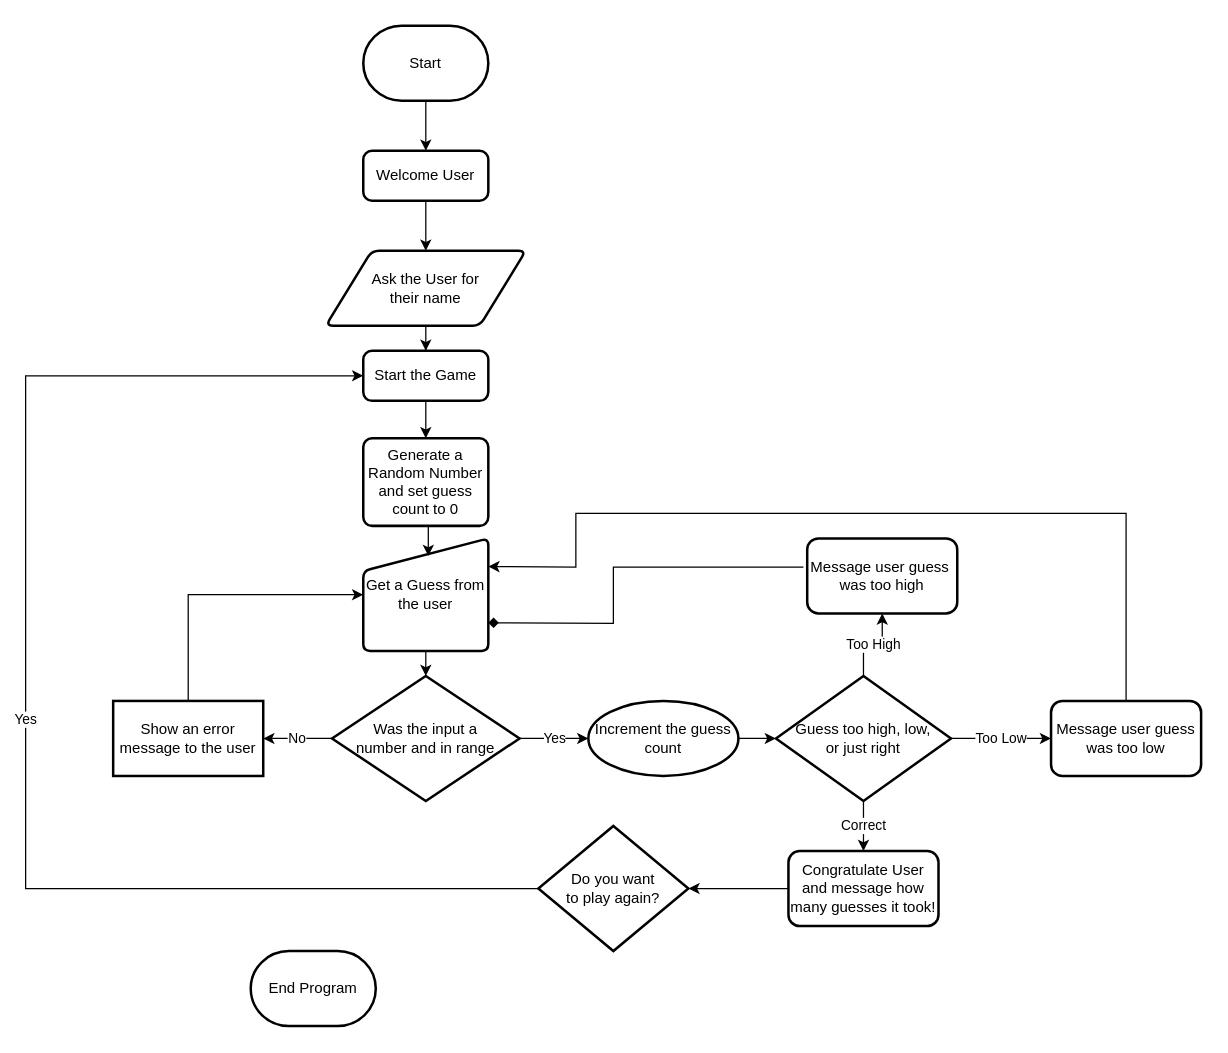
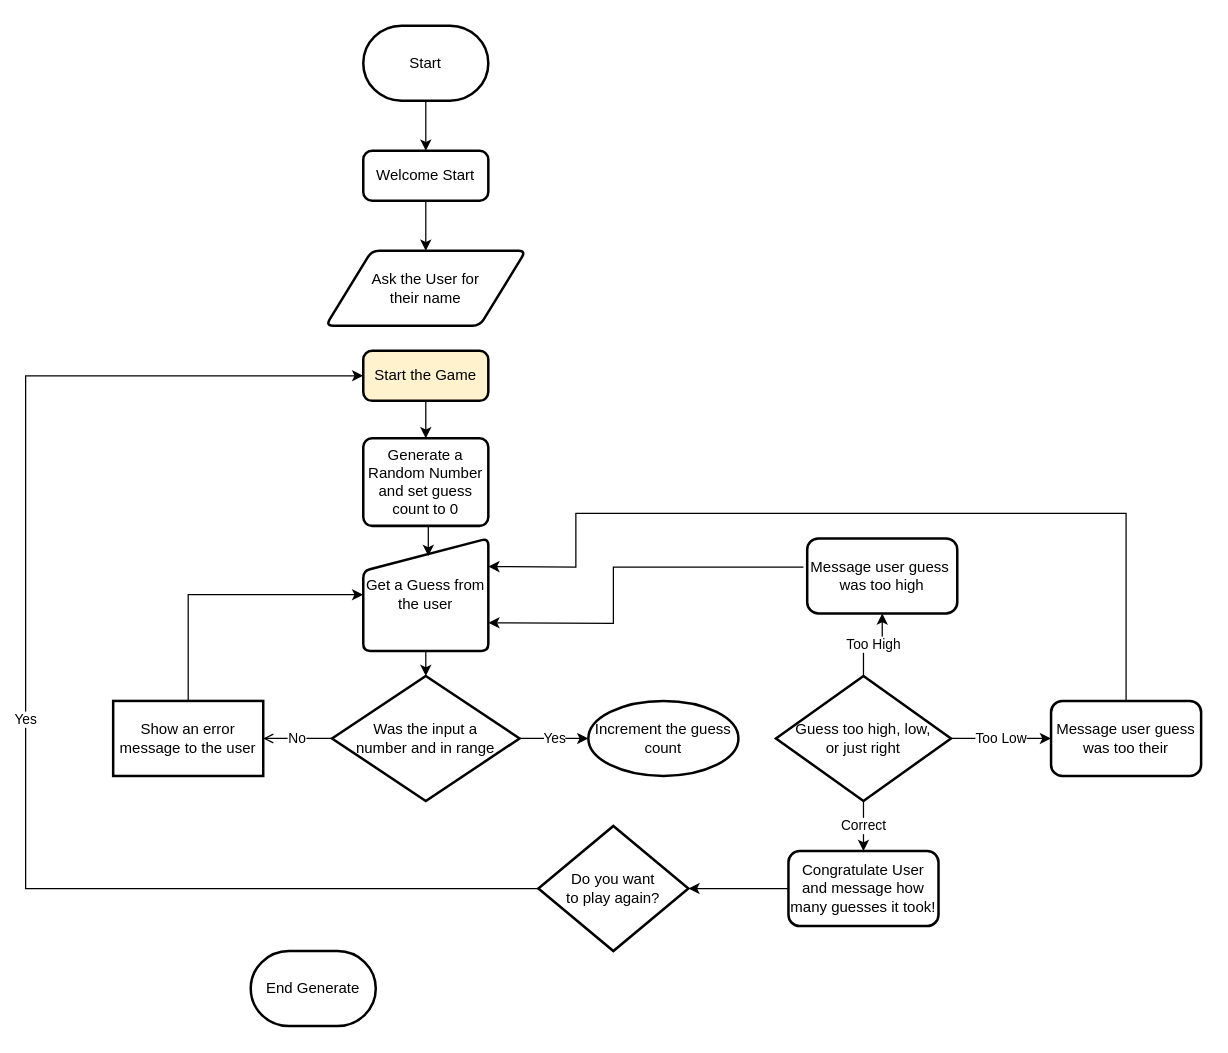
(426, 176) -> (426, 176)
(426, 343) -> none
(426, 376) -> (426, 376)
(499, 623) -> (498, 623)
(273, 738) -> (270, 738)
(761, 738) -> none
(1126, 738) -> (1126, 738)
(313, 988) -> (313, 988)
